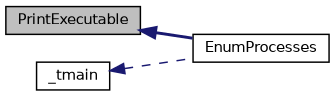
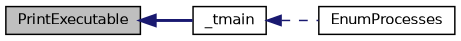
(174, 35) -> (174, 20)
